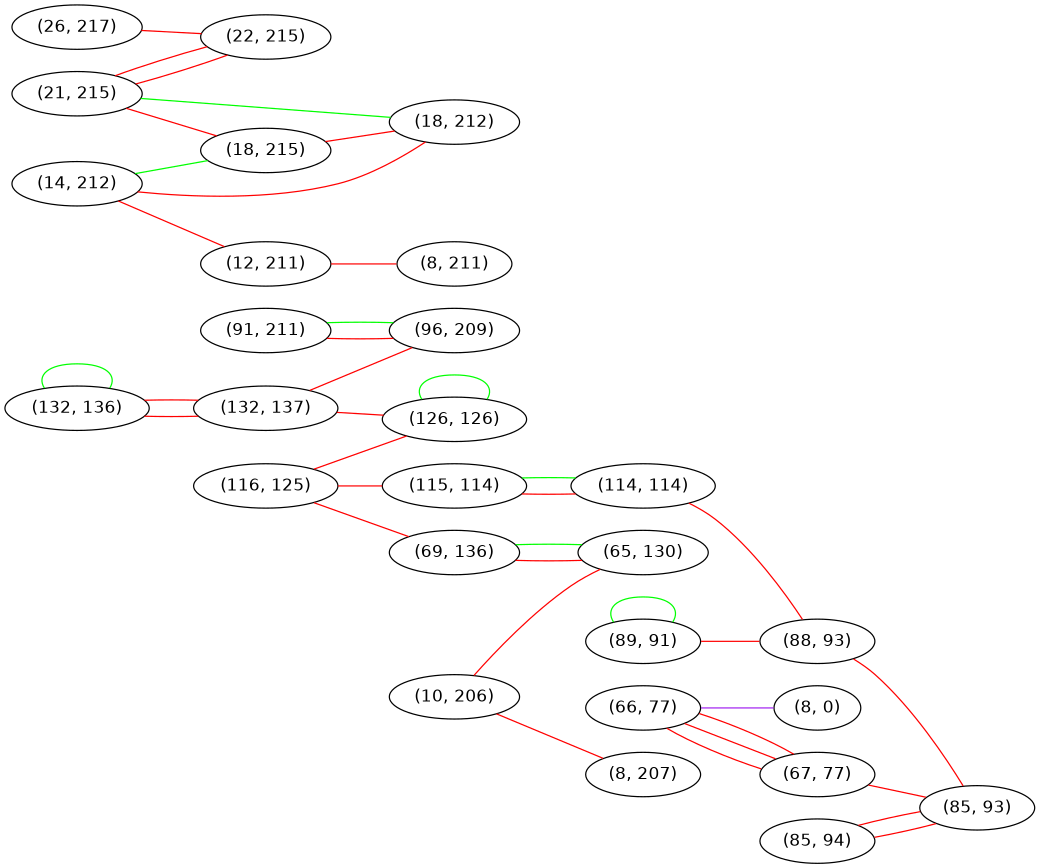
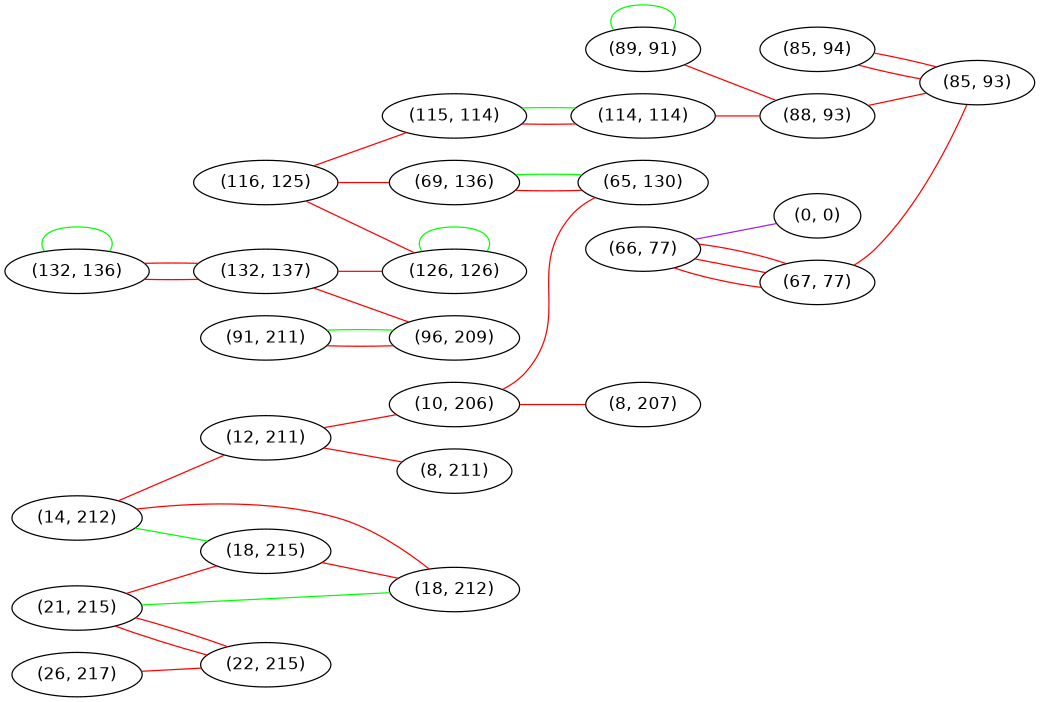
none -> (360, 421)
(817, 708) -> (817, 216)
